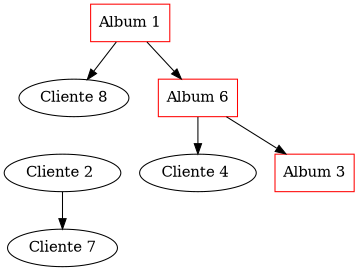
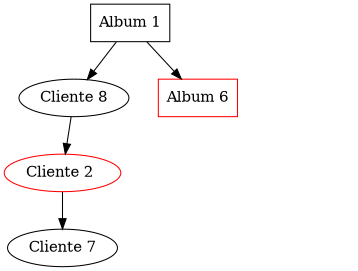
(130, 23) -> (130, 23)
none -> (69, 130)
(63, 173) -> (63, 173)
(198, 173) -> none
(315, 173) -> none
